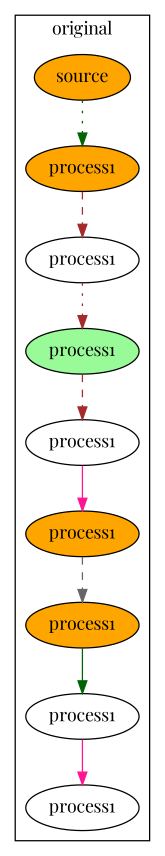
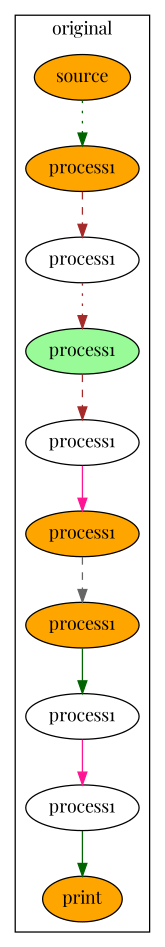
none -> (82, 899)
